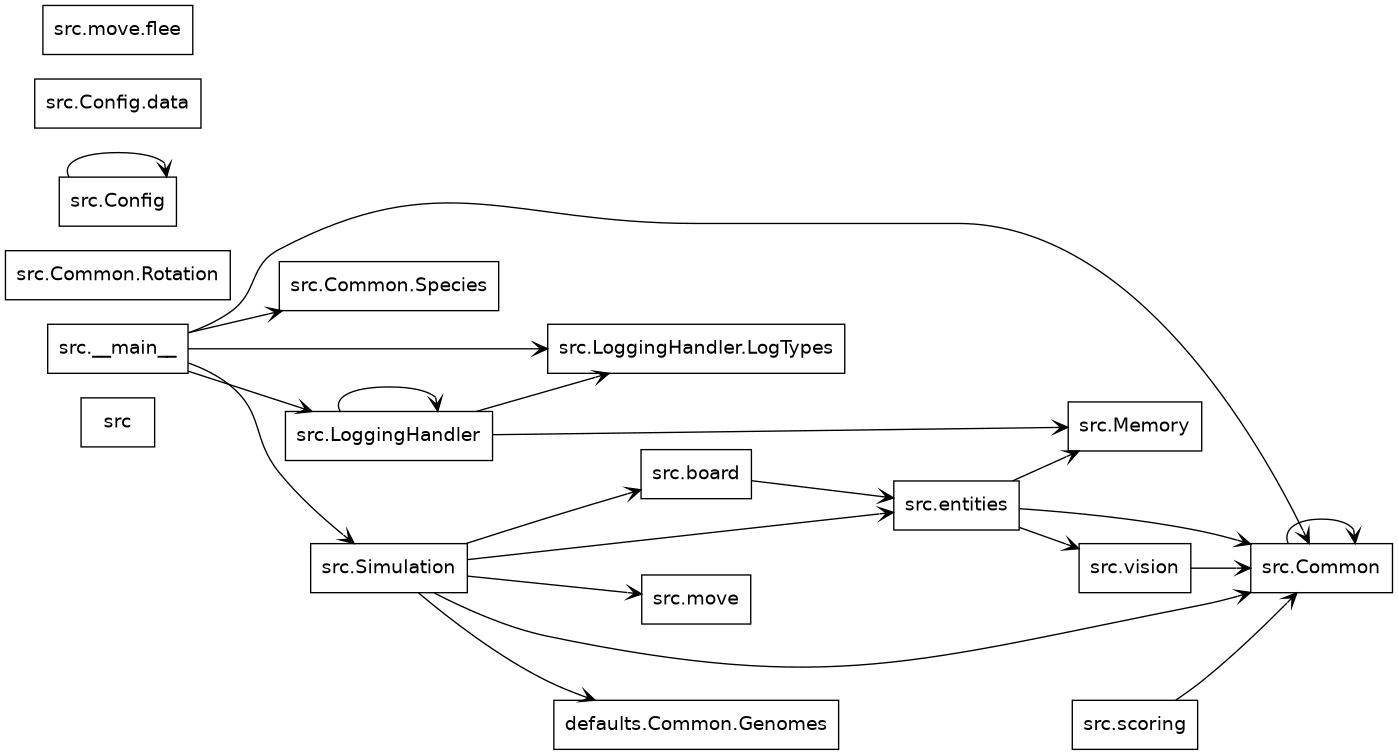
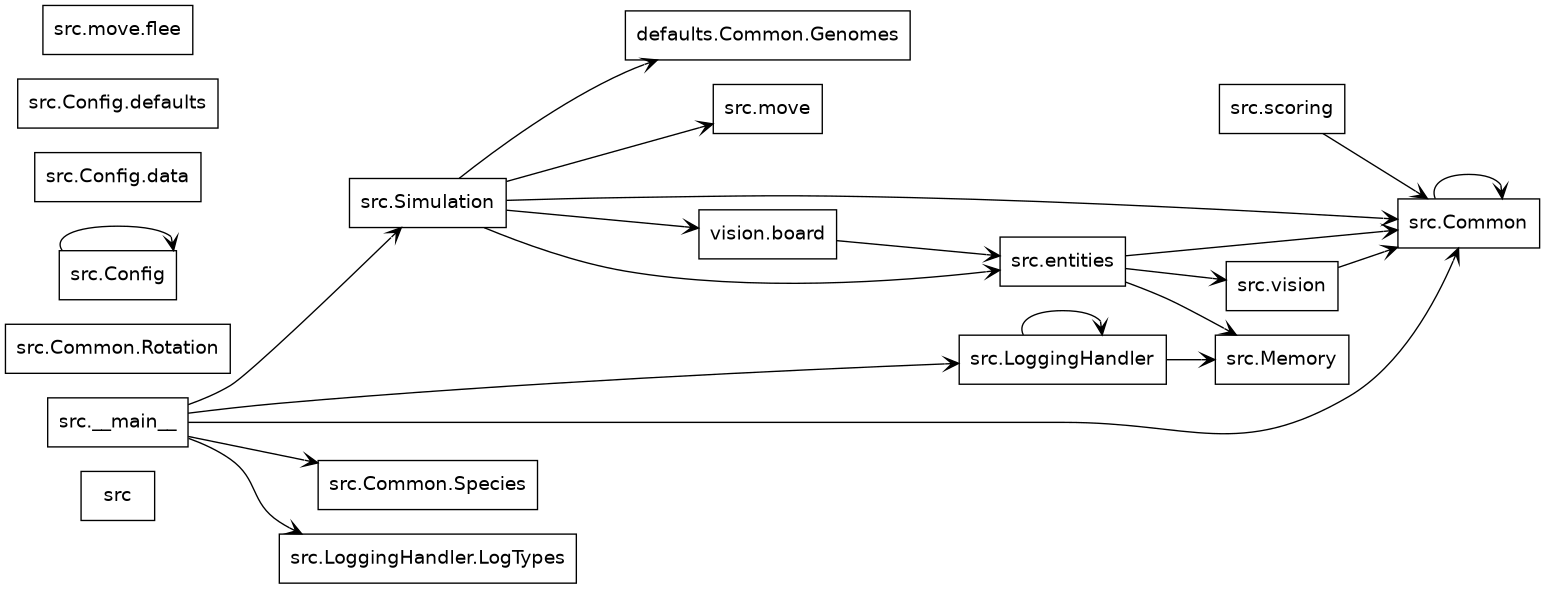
none -> (118, 104)
(536, 394) -> none
(696, 474) -> (768, 234)
